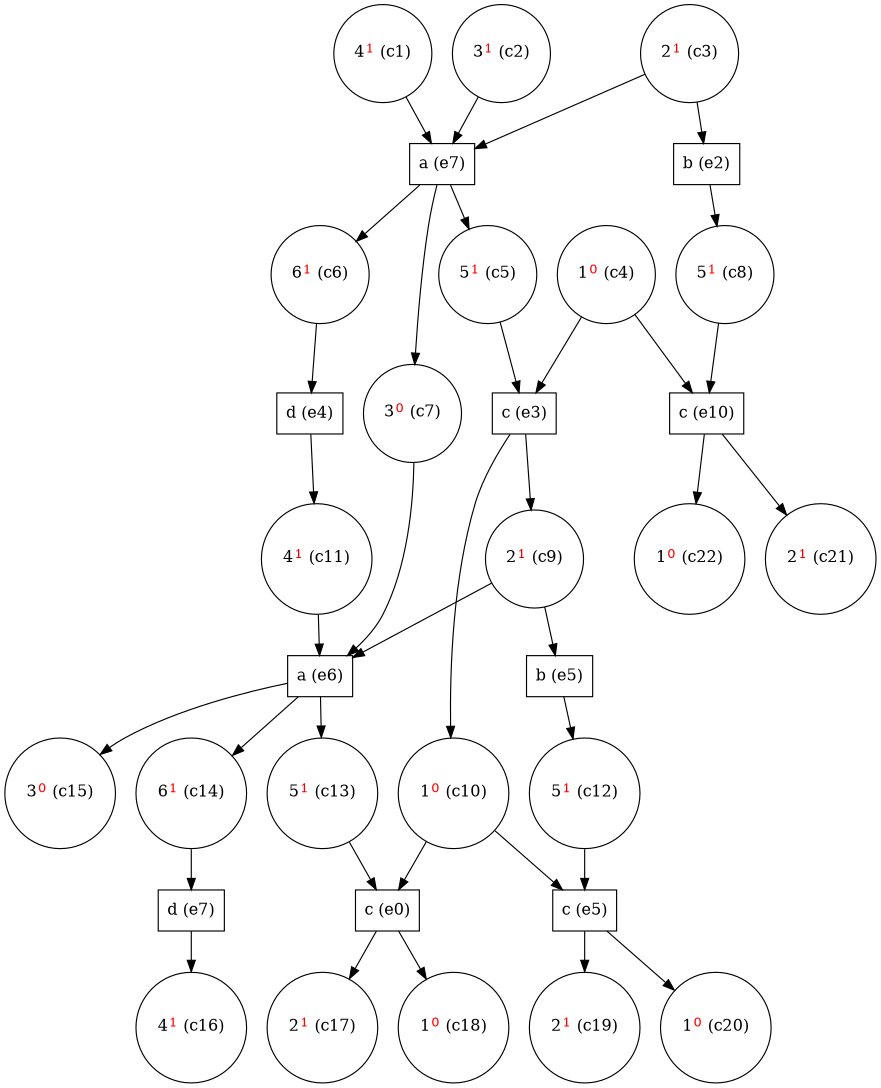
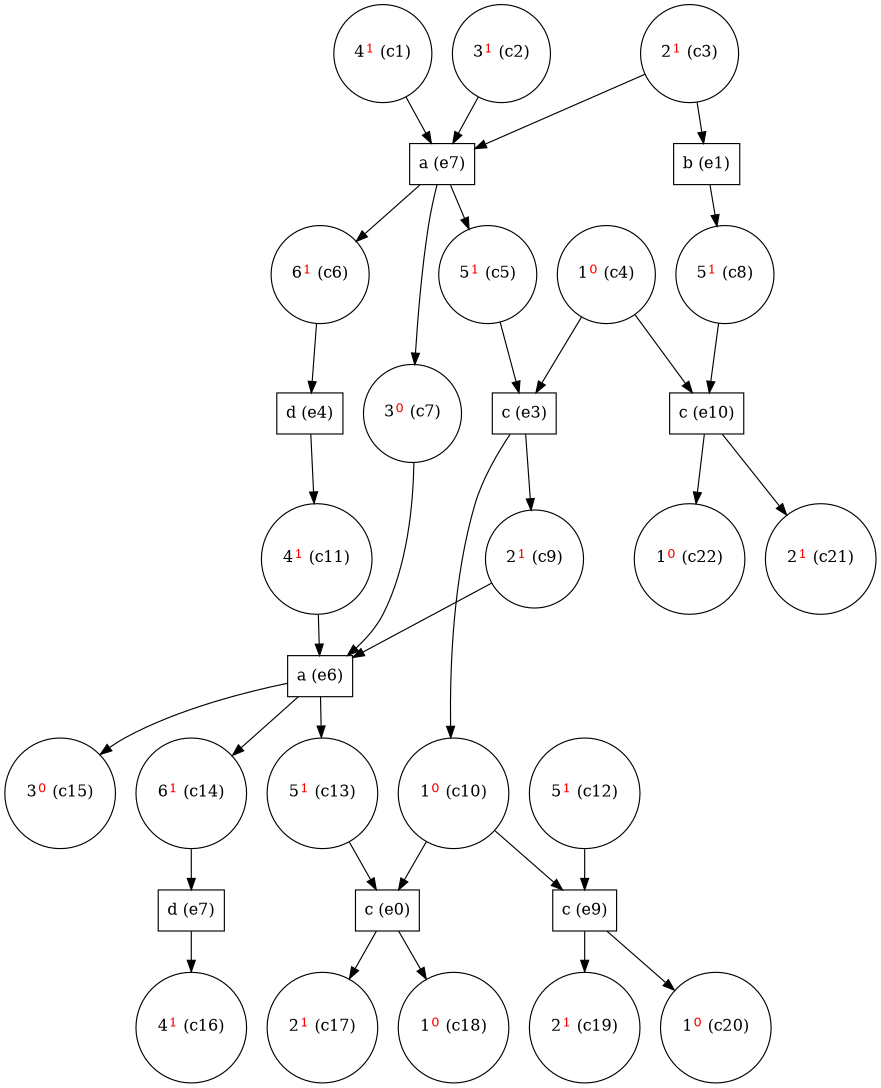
(707, 164) -> (707, 164)
(560, 676) -> none
(585, 910) -> (585, 910)
